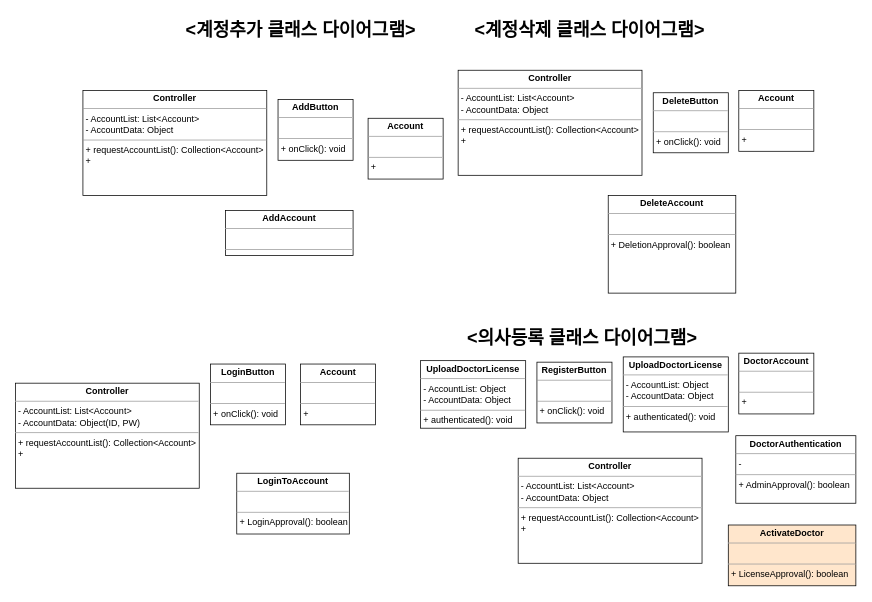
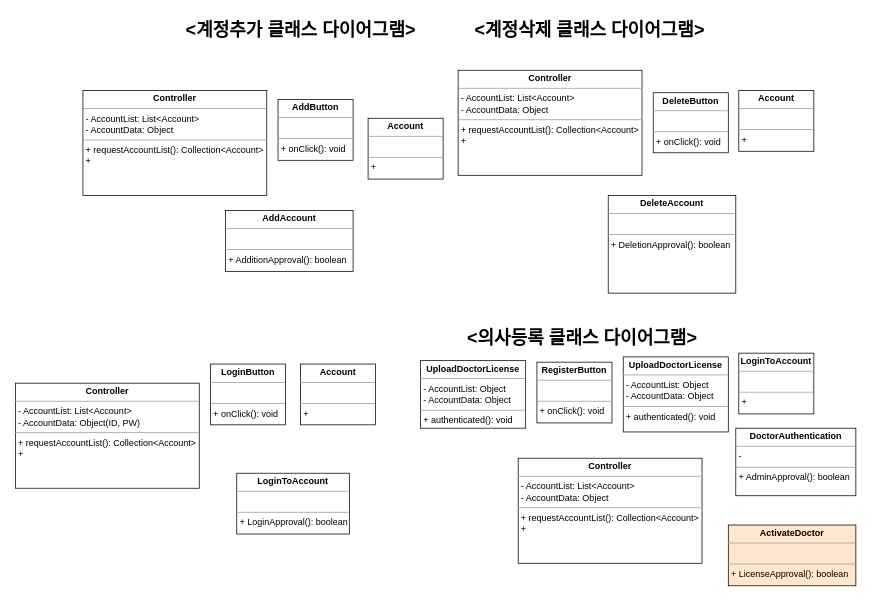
(289, 233) -> (289, 241)
(771, 364) -> (772, 364)
(795, 469) -> (795, 462)
